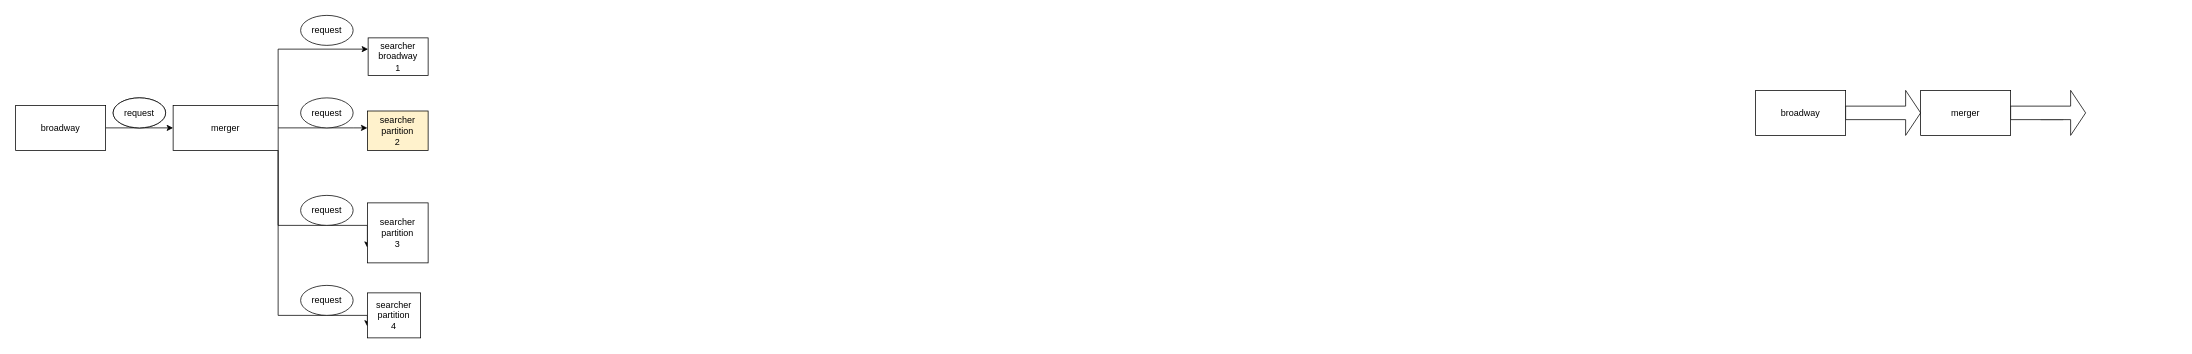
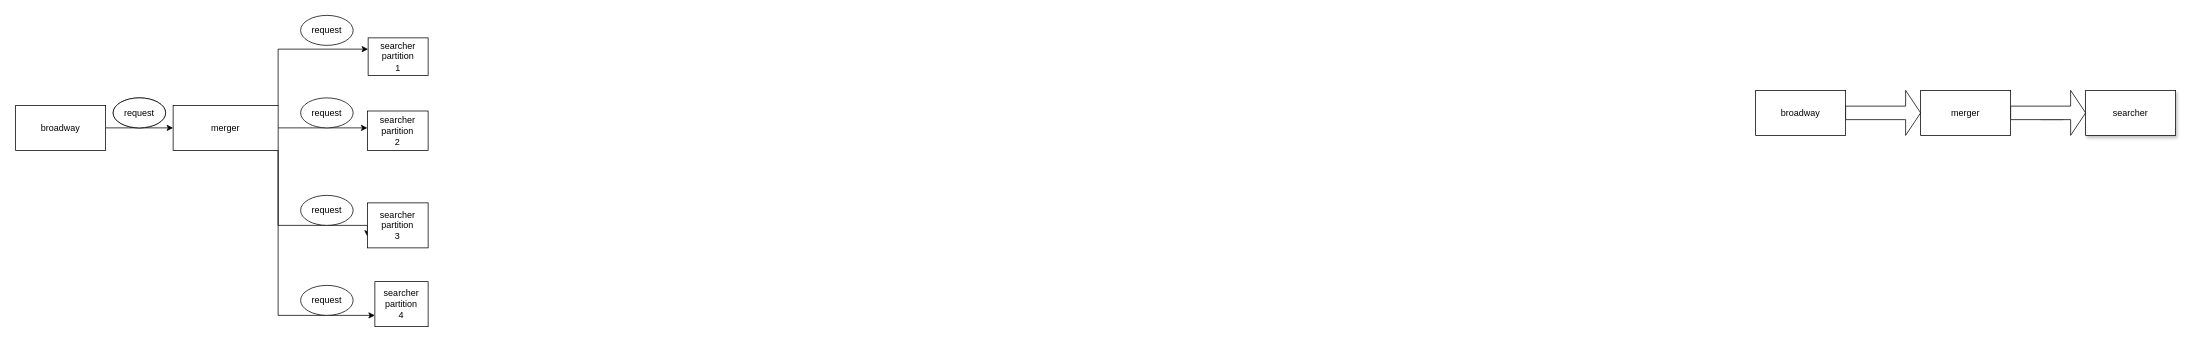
(398, 57) -> (398, 57)
none -> (2130, 113)
(398, 131) -> (398, 131)
(398, 233) -> (398, 225)
(394, 315) -> (401, 304)
